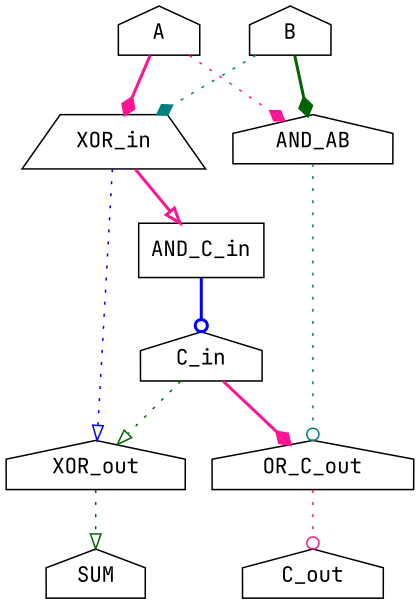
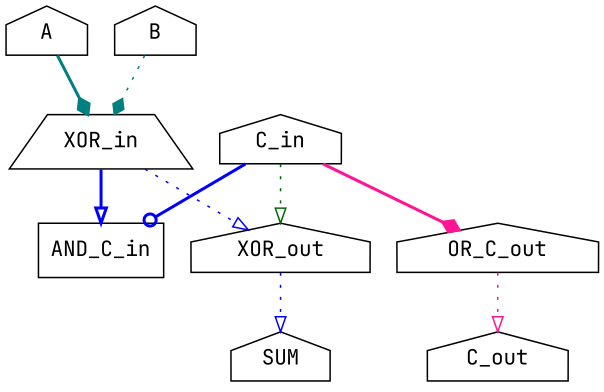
(141, 77) -> (68, 77)
(313, 142) -> none
(153, 190) -> (101, 189)
(201, 299) -> (200, 190)
(96, 512) -> (281, 295)
(313, 513) -> (498, 295)
